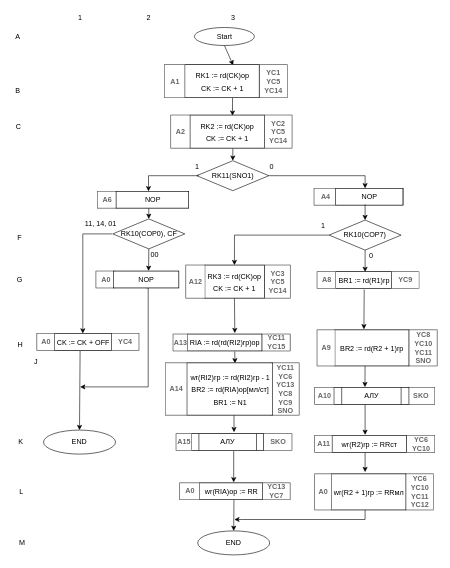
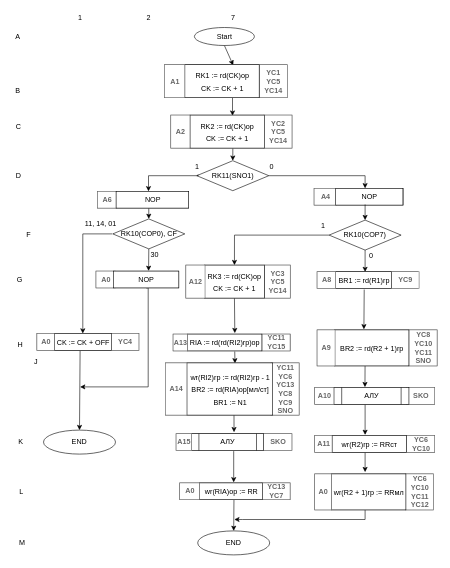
(233, 18) -> (233, 18)
none -> (18, 176)
(19, 237) -> (28, 234)
(155, 255) -> (155, 255)
